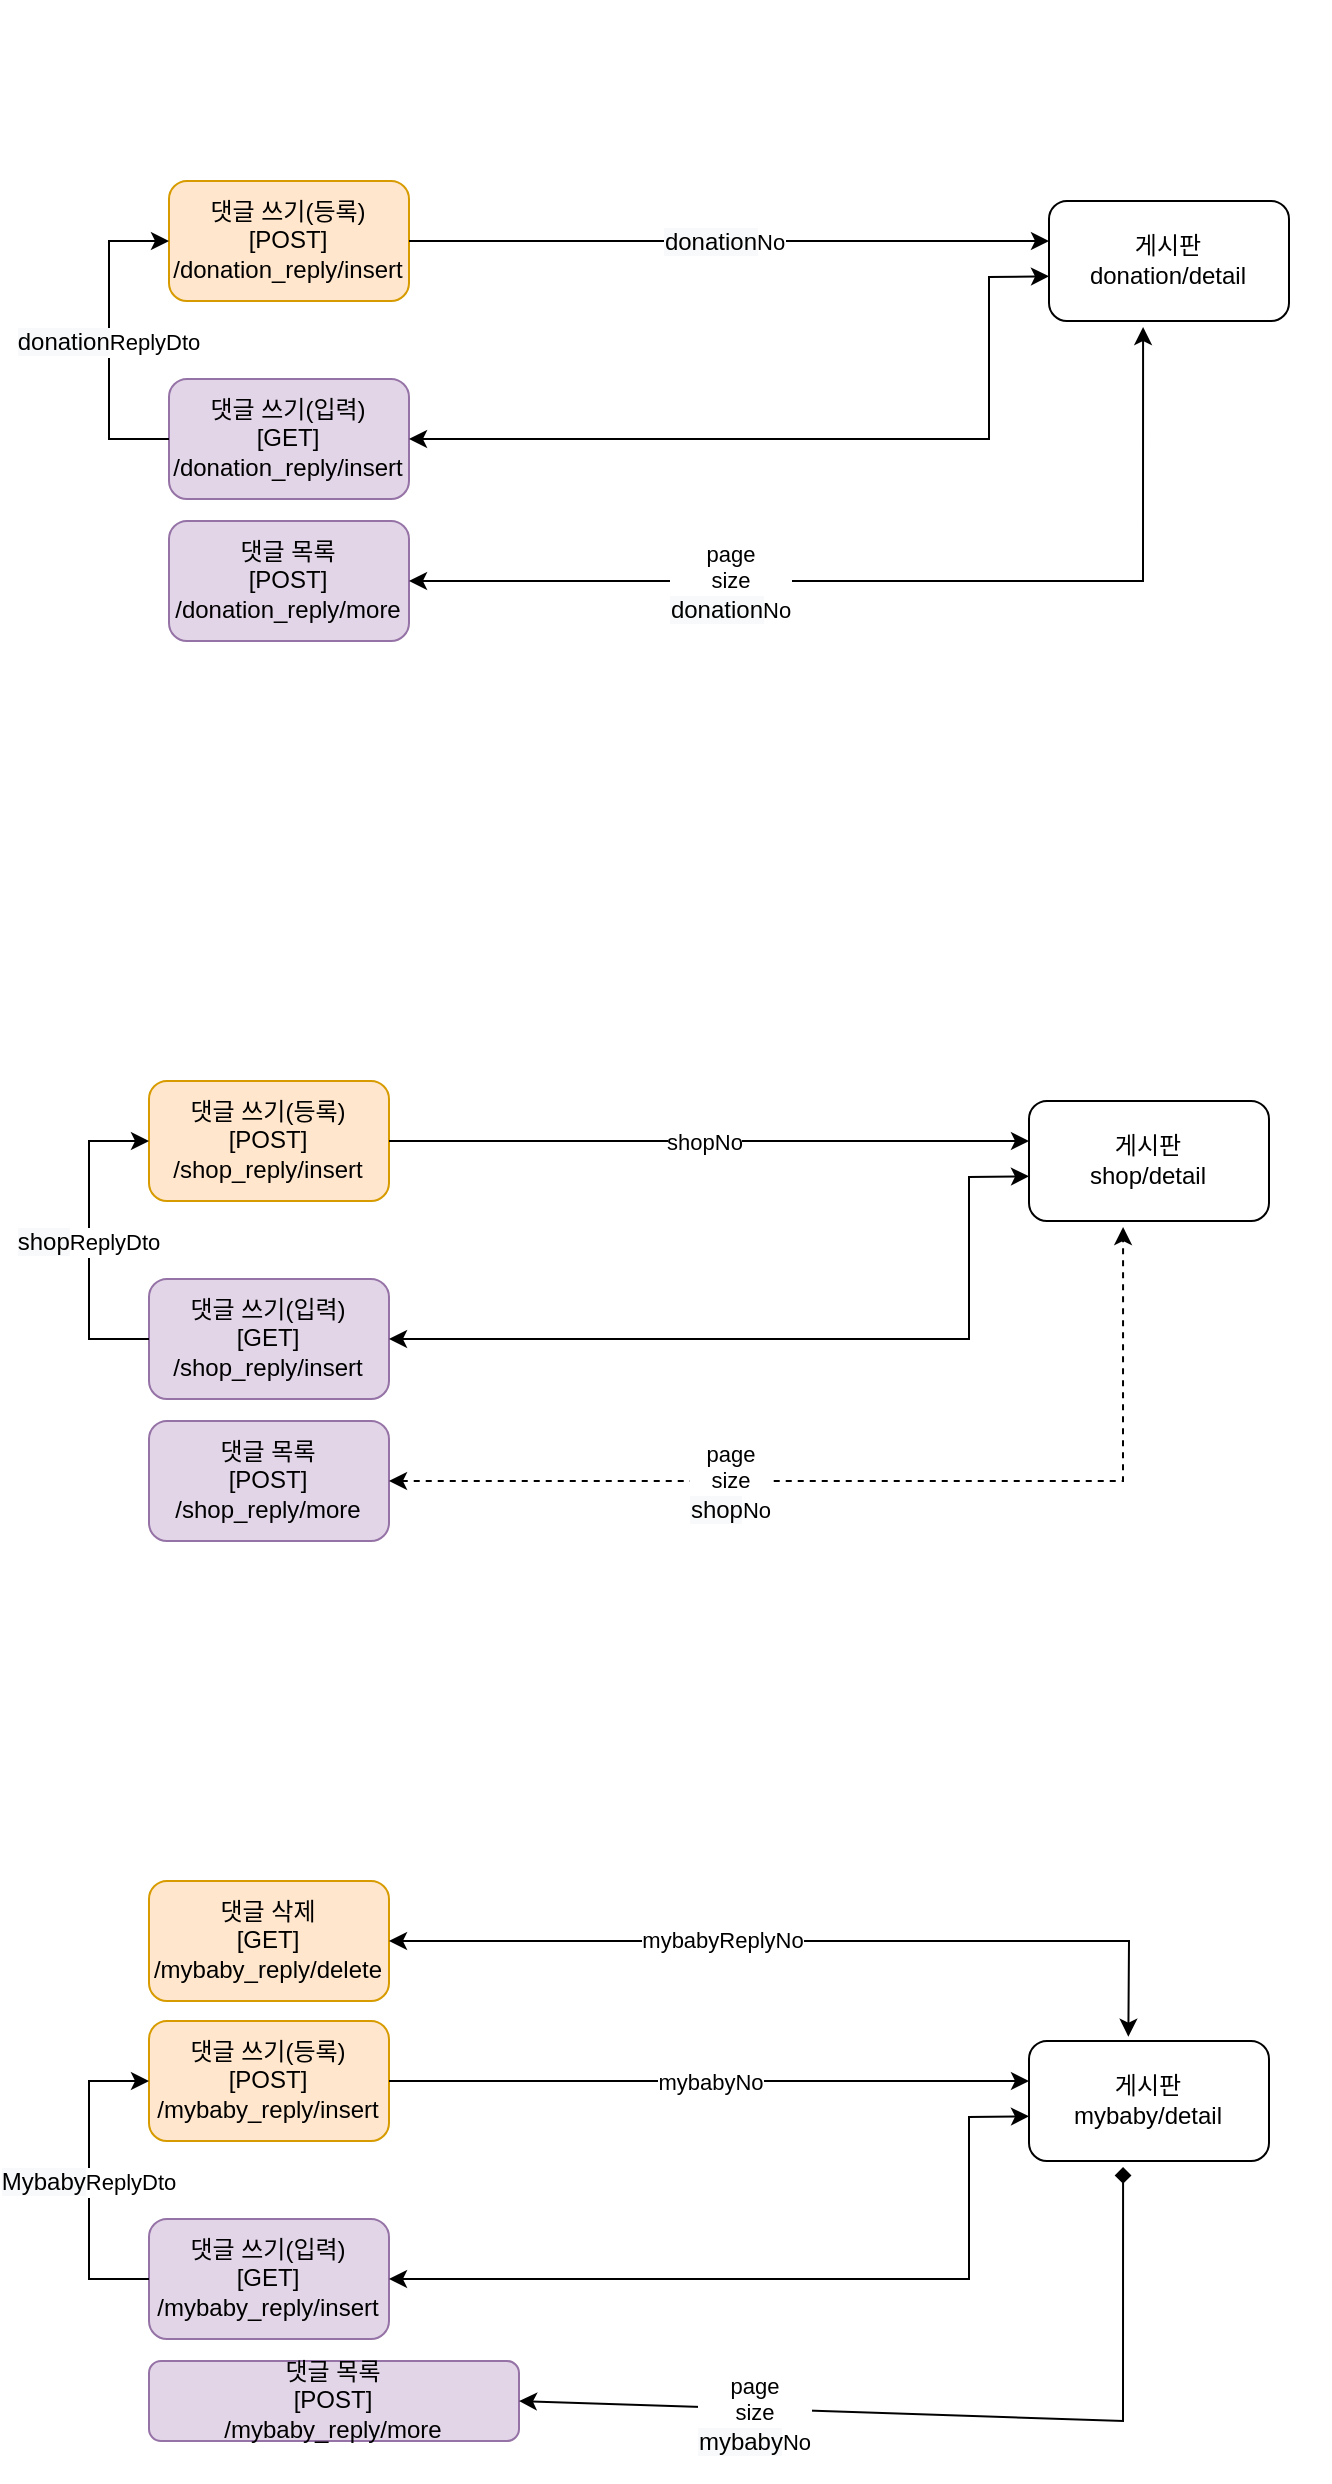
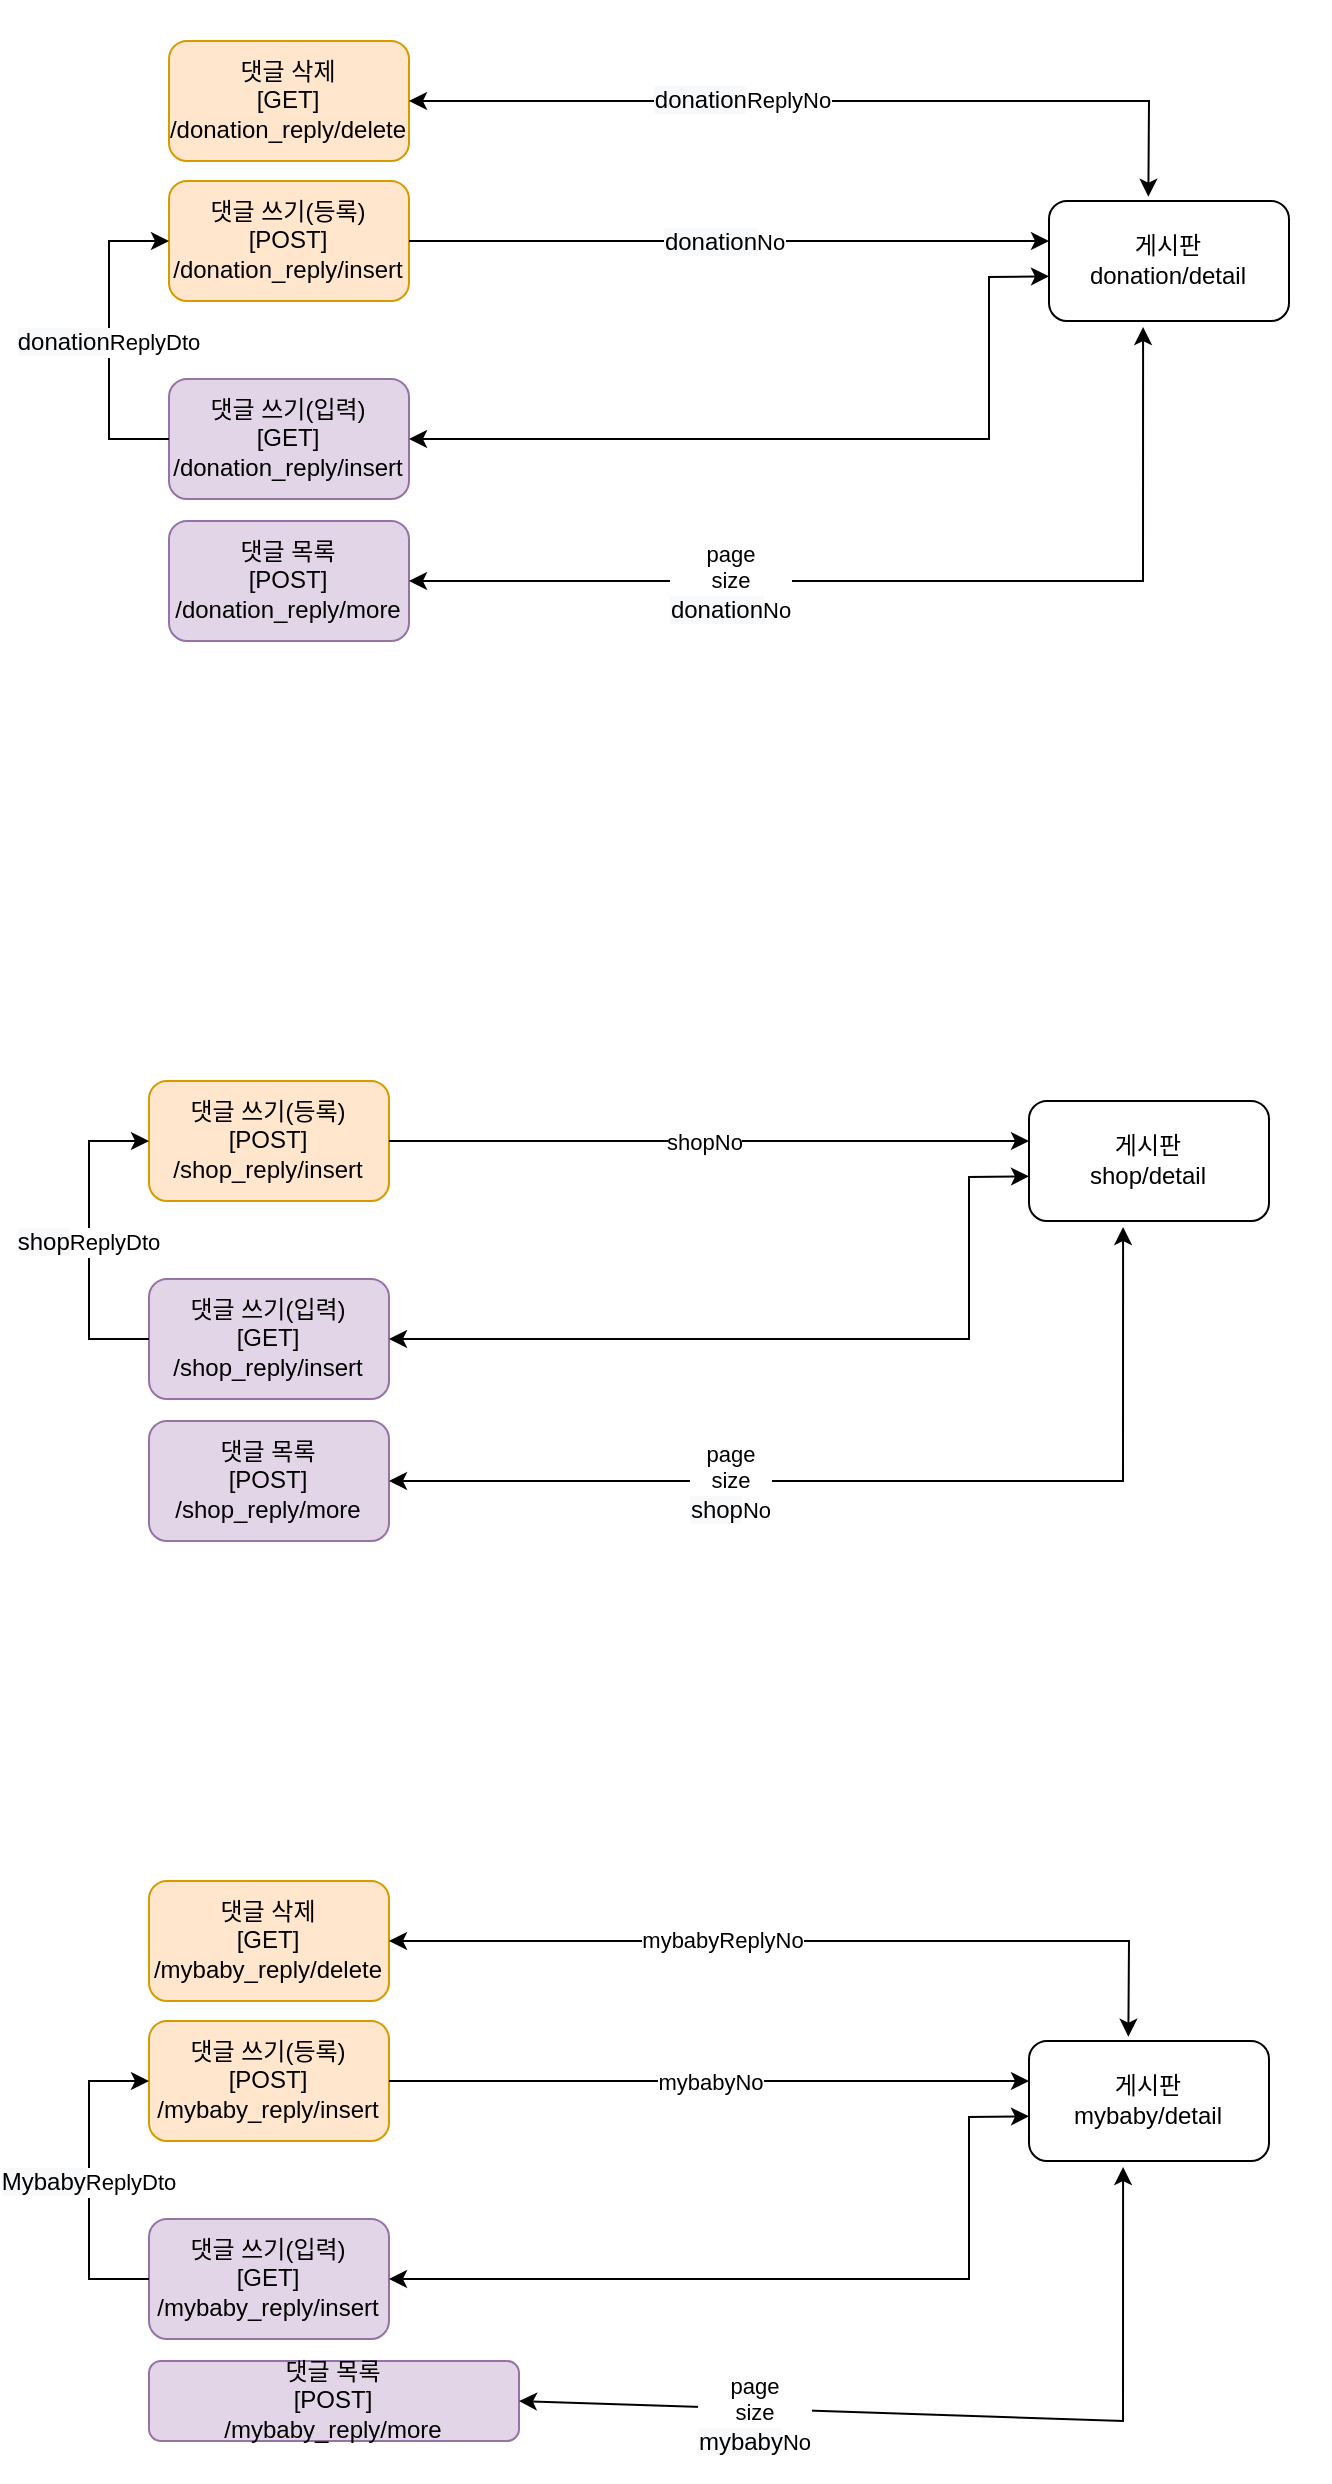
none -> (289, 101)
none -> (826, 101)
(1067, 1481) -> (1067, 1481)
(1123, 2183) -> (1123, 2182)
